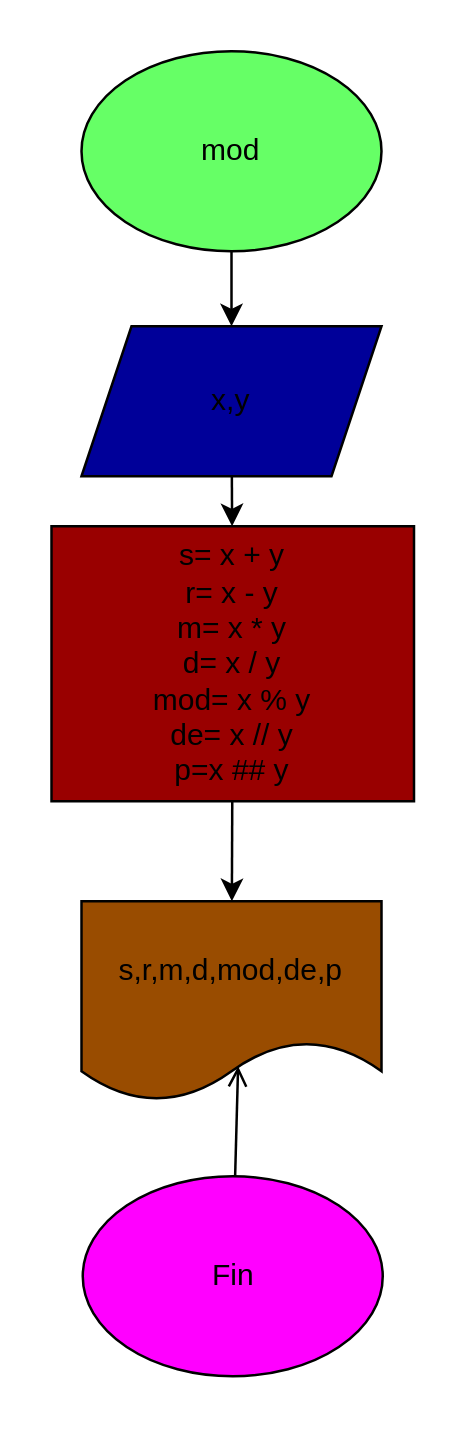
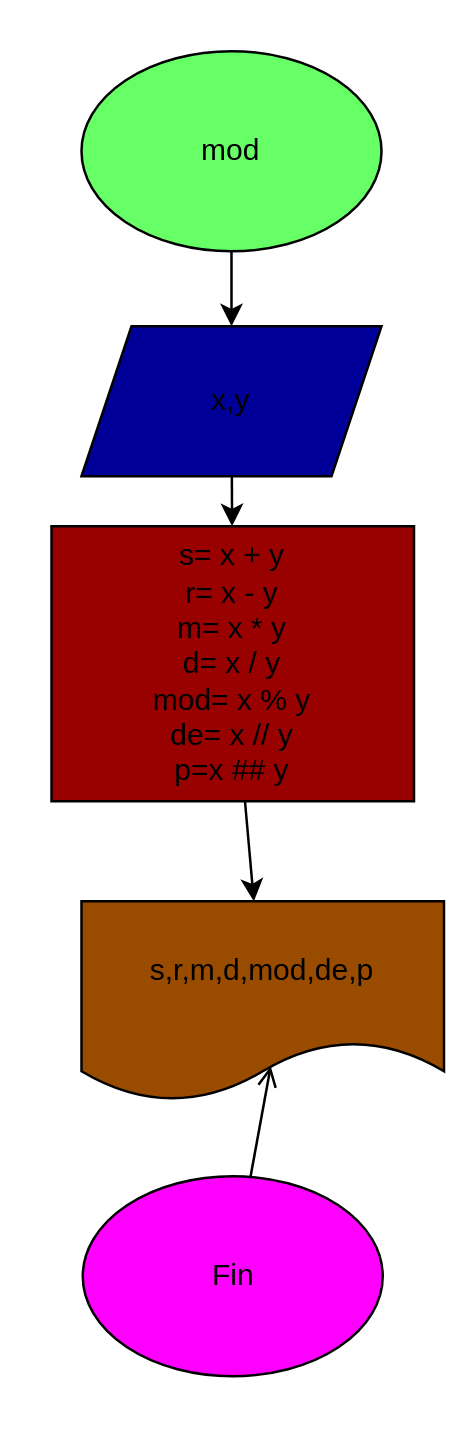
(231, 1001) -> (263, 1001)
